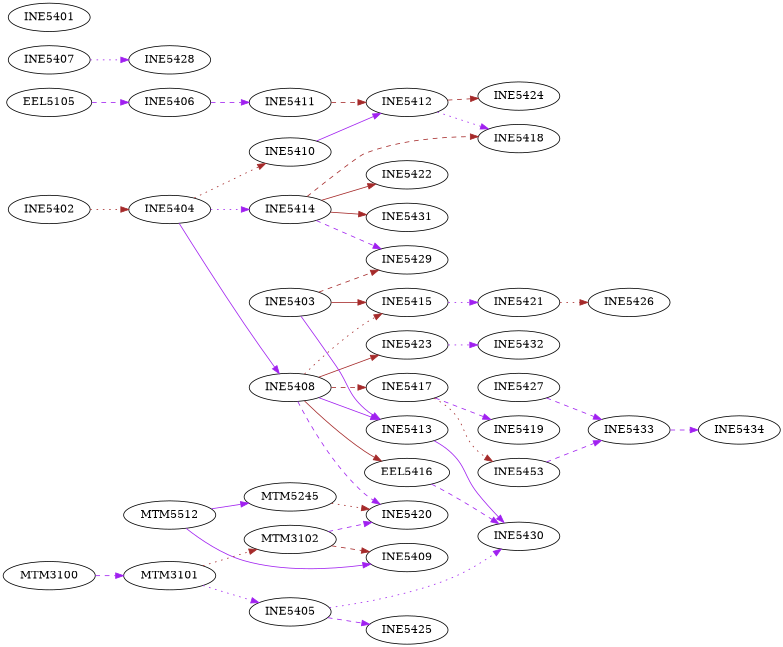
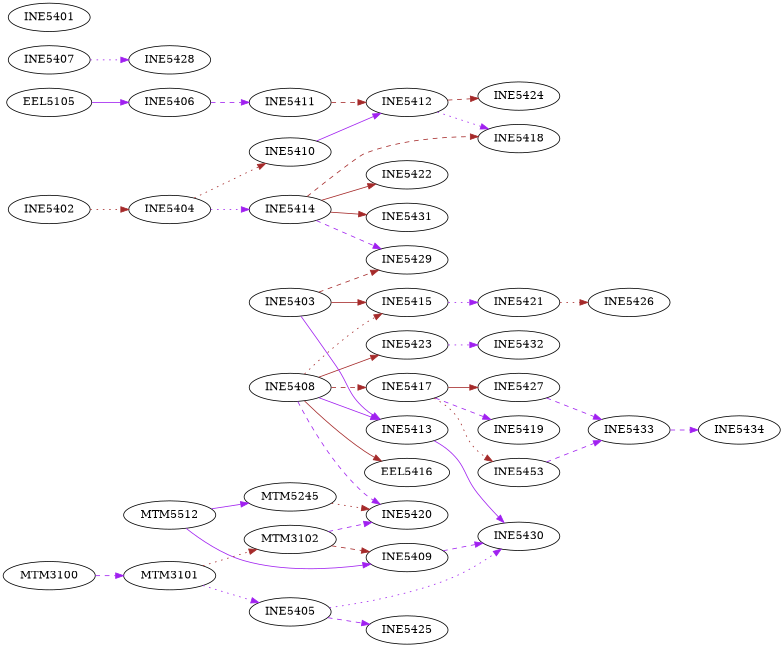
(106, 102) -> (106, 102)
(226, 296) -> none
none -> (459, 387)
(462, 501) -> (459, 548)
